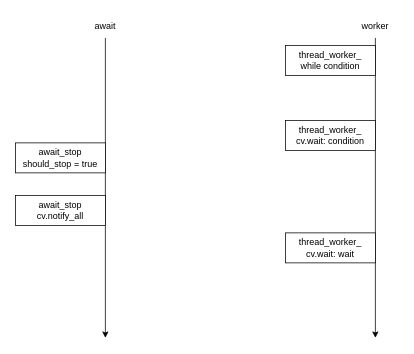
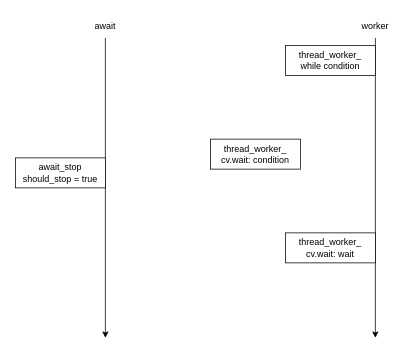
(330, 135) -> (255, 154)
(60, 158) -> (60, 173)
(60, 210) -> none
